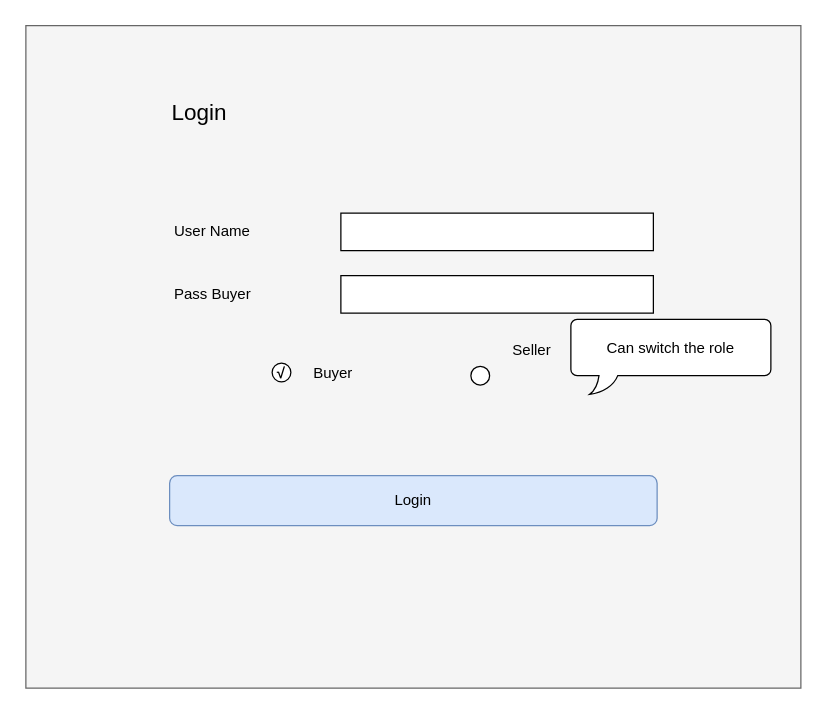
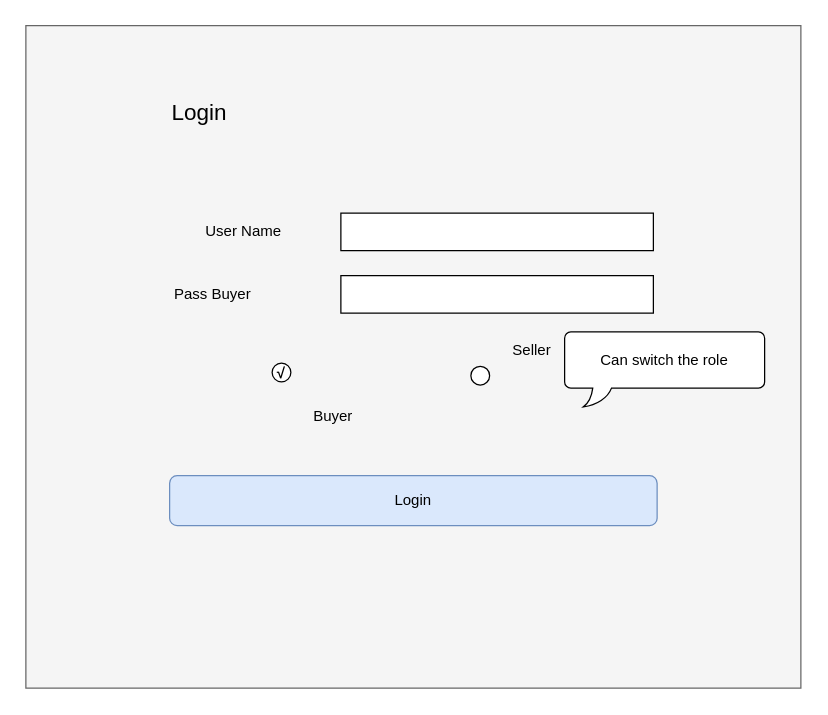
(228, 232) -> (259, 232)
(671, 357) -> (664, 369)
(333, 373) -> (333, 416)
